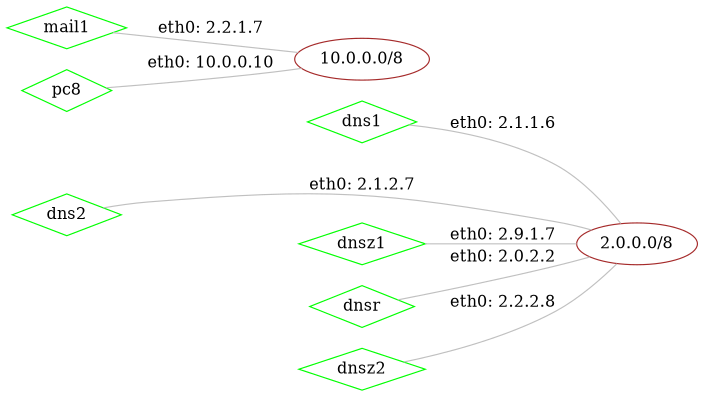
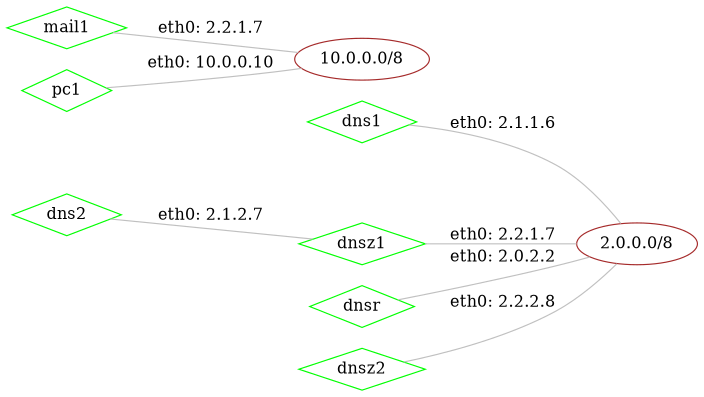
(67, 91) -> (67, 91)
(349, 195) -> (211, 229)
(503, 235) -> (503, 235)
